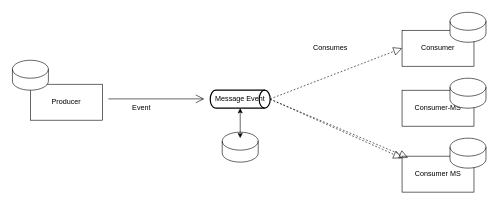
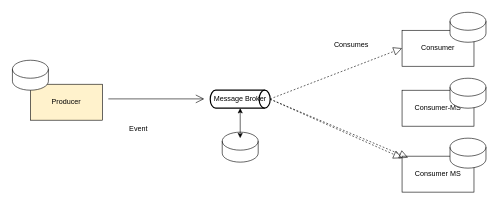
(330, 48) -> (351, 45)
(240, 99) -> (240, 99)
(66, 102) -> (66, 102)
(141, 108) -> (138, 129)
